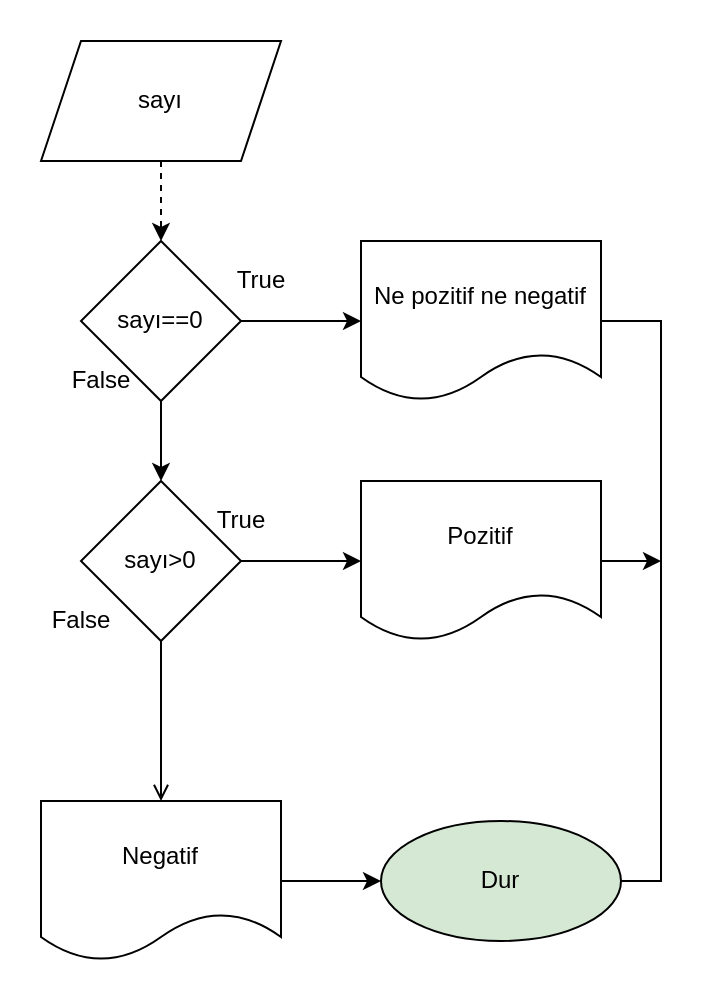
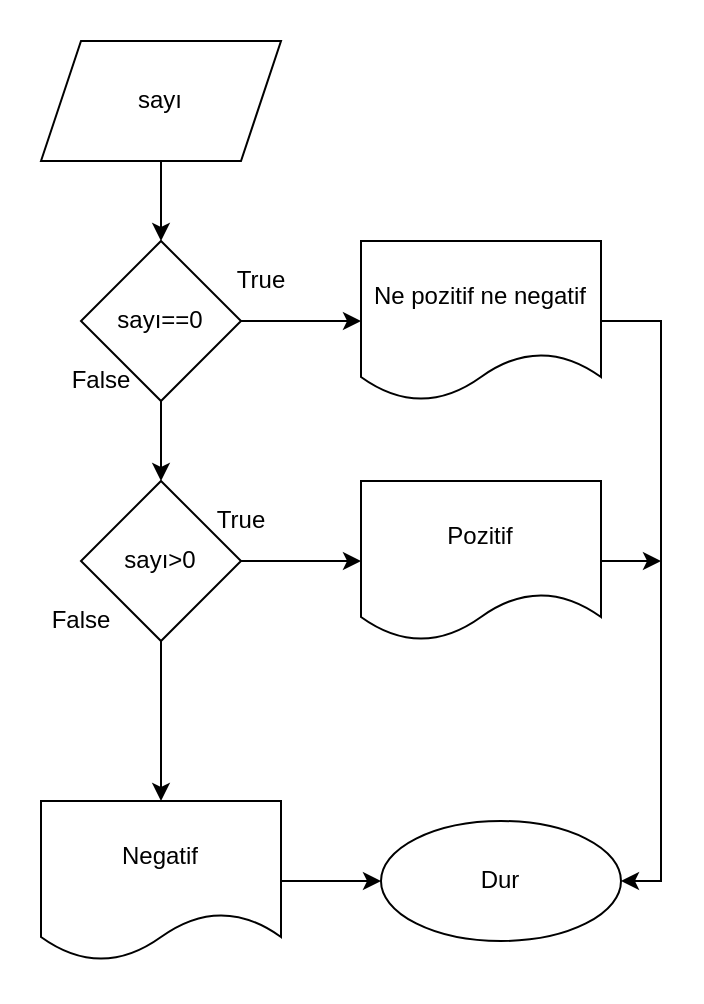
(161, 193) -> (161, 193)
(161, 788) -> (161, 786)
(501, 881) -> (501, 881)
(630, 881) -> (636, 881)
